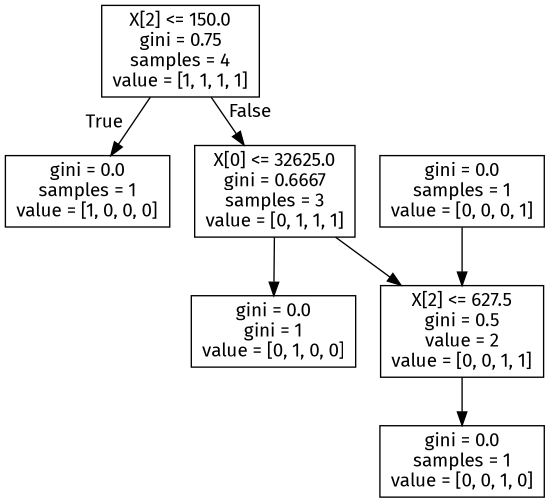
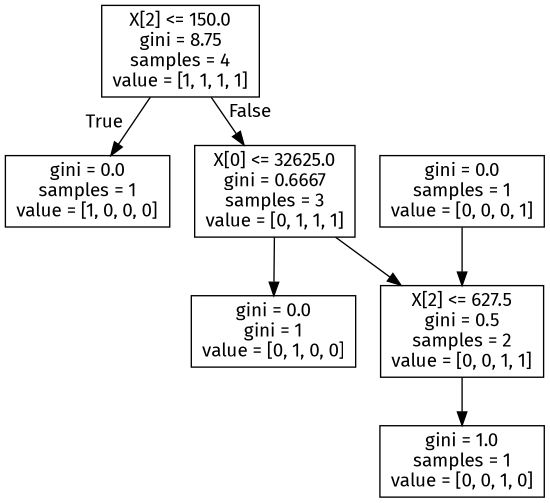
(181, 51) -> (181, 51)
(462, 331) -> (462, 331)
(462, 461) -> (462, 461)
